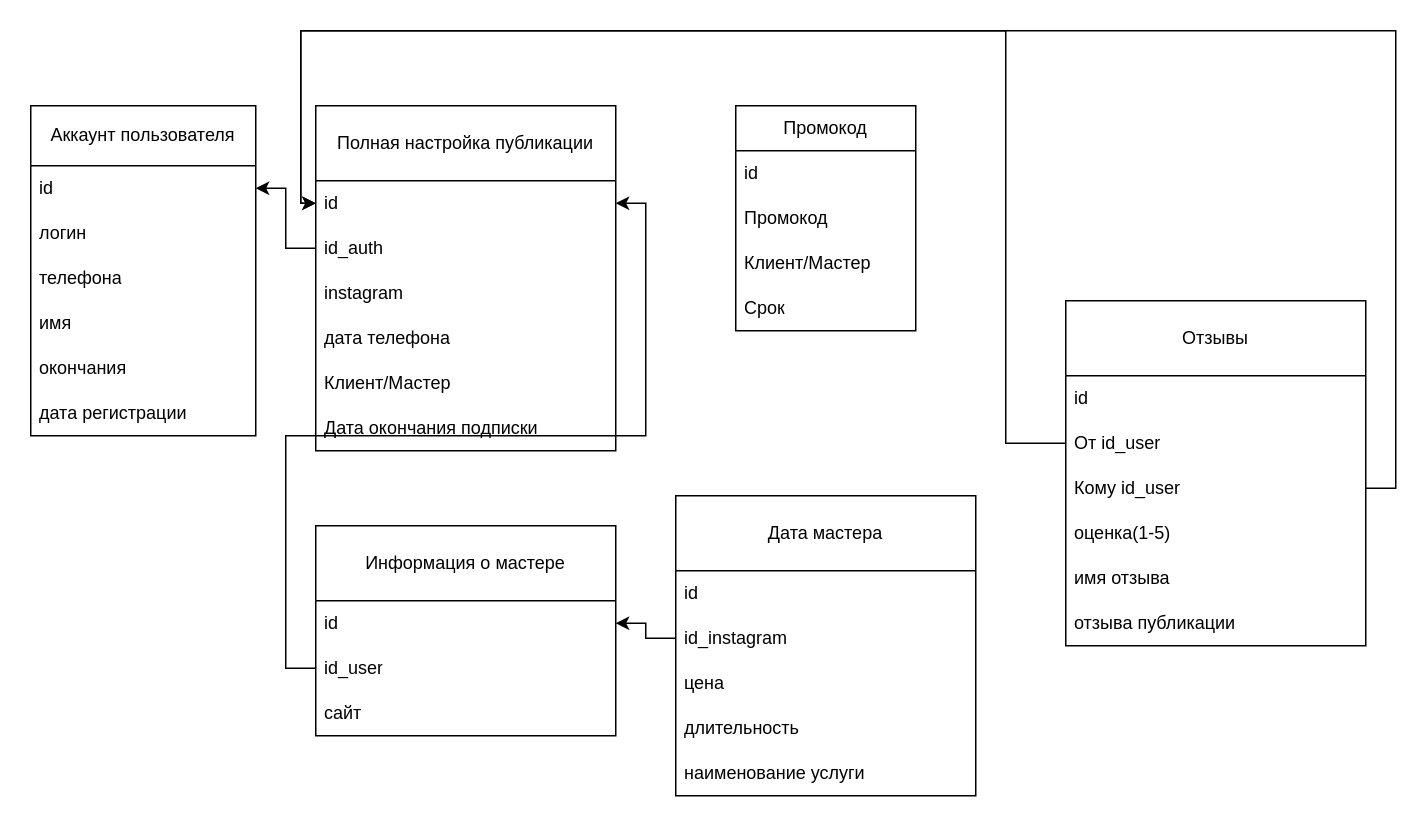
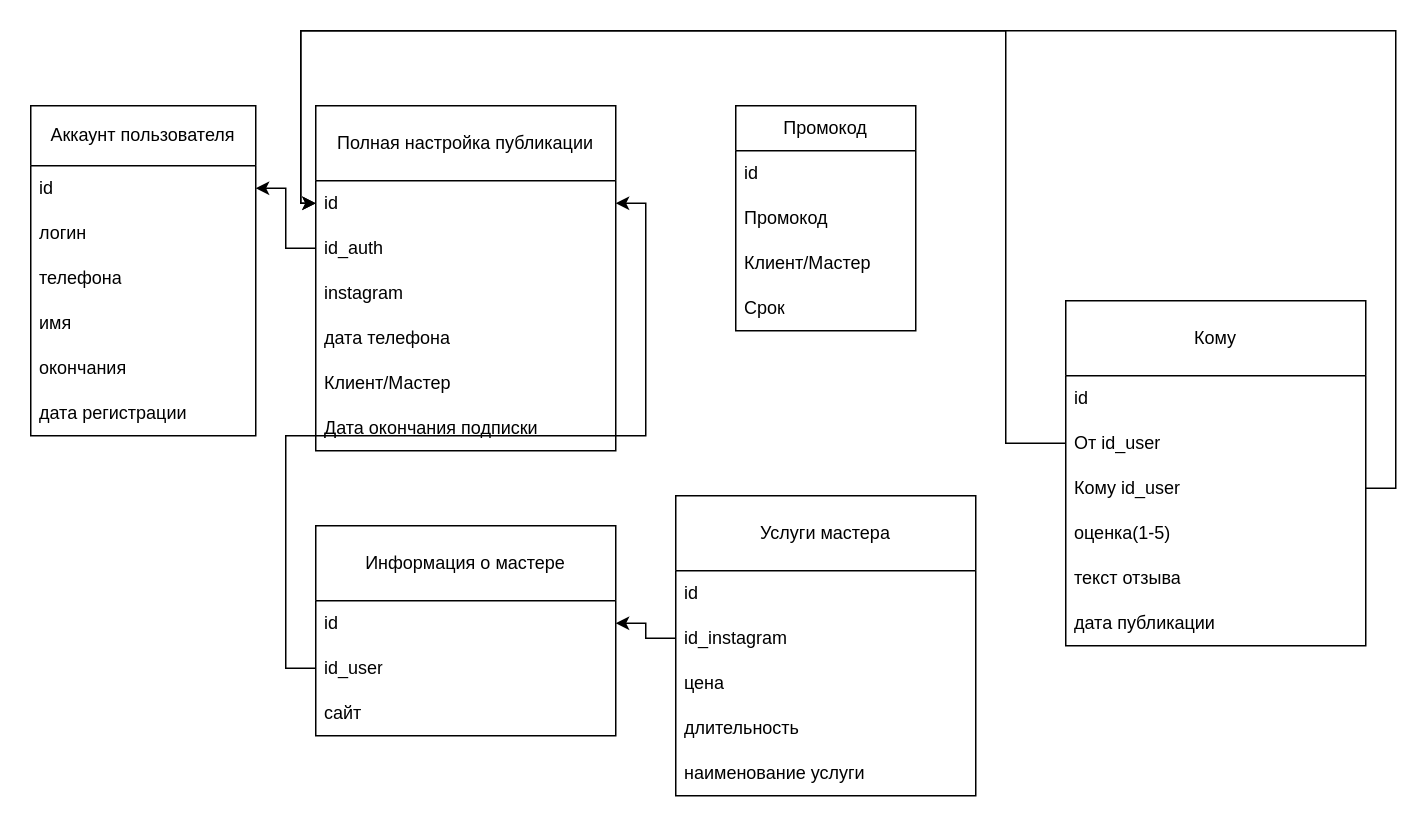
(1216, 338) -> (1216, 338)
(826, 533) -> (826, 533)
(1123, 578) -> (1133, 578)
(1158, 623) -> (1148, 623)
